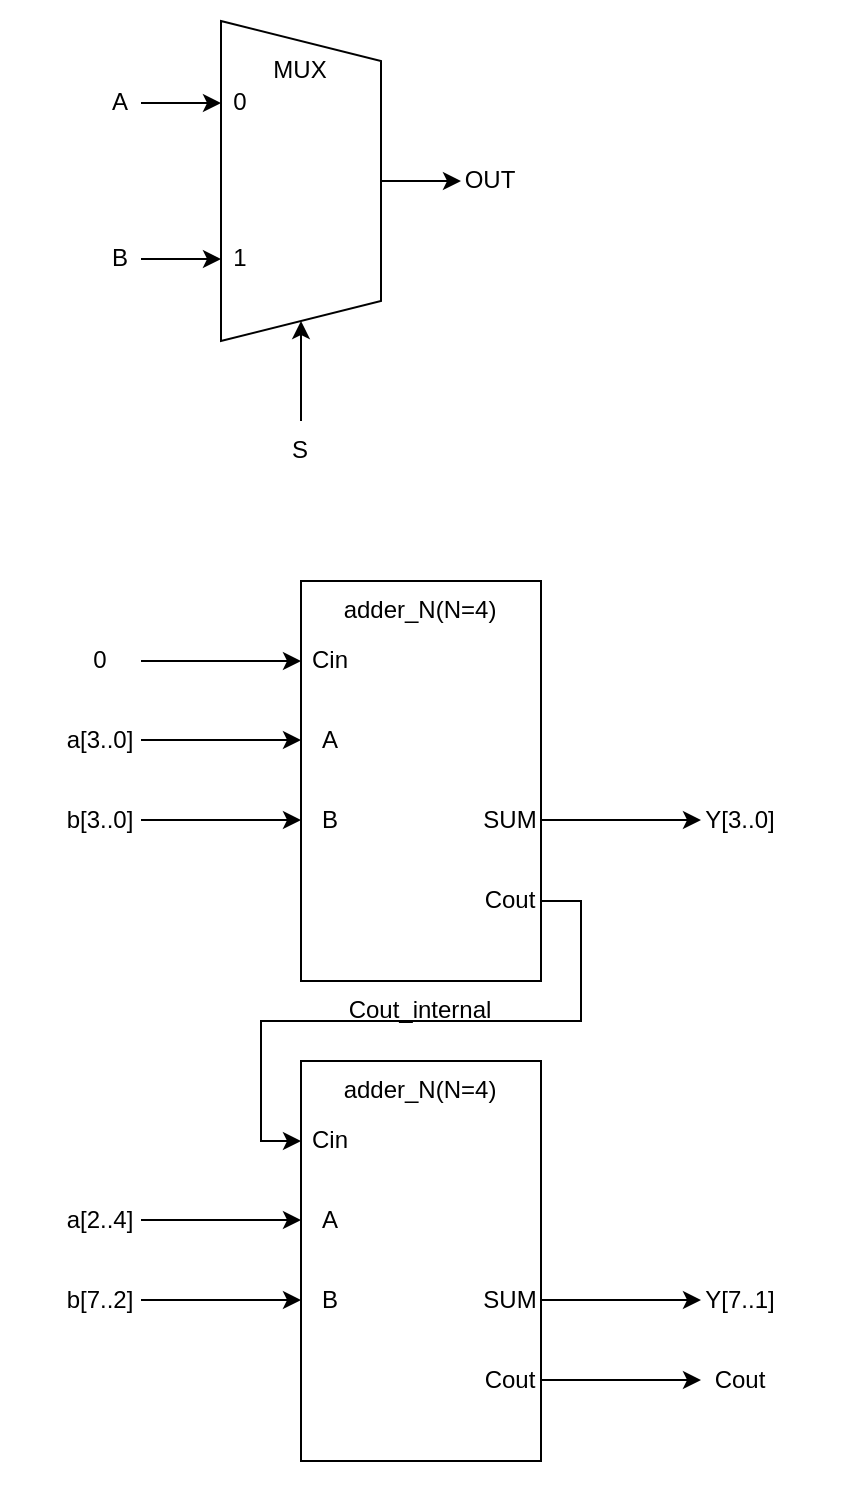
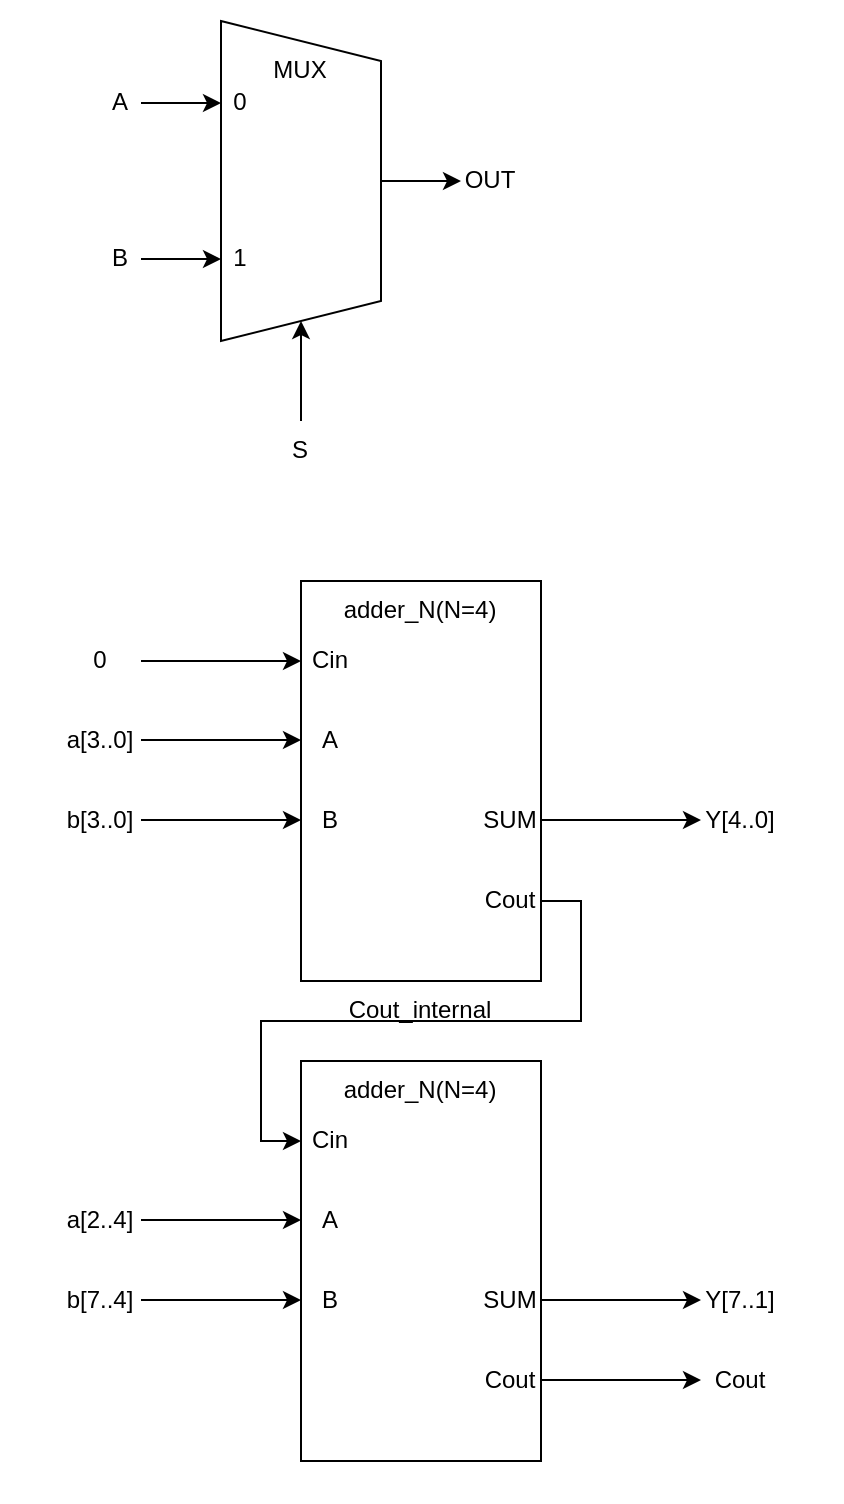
(741, 821) -> (741, 821)
(101, 1301) -> (101, 1301)
